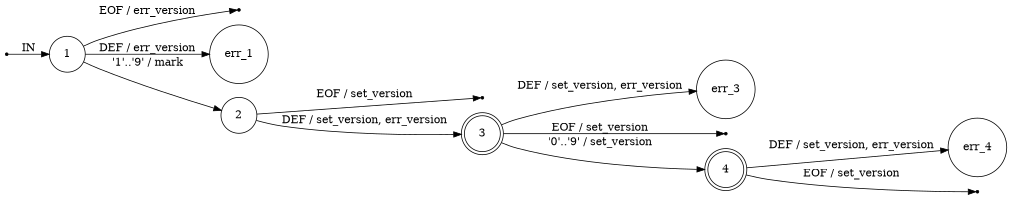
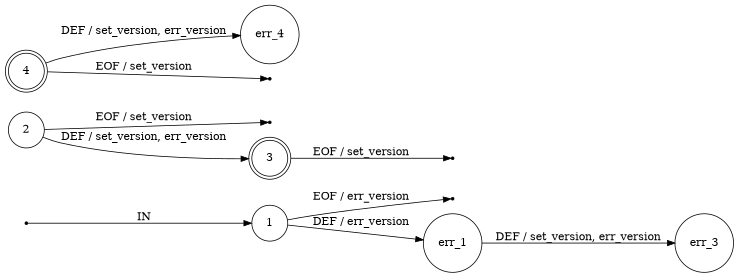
(148, 87) -> none
(594, 103) -> (575, 243)
(598, 163) -> none
